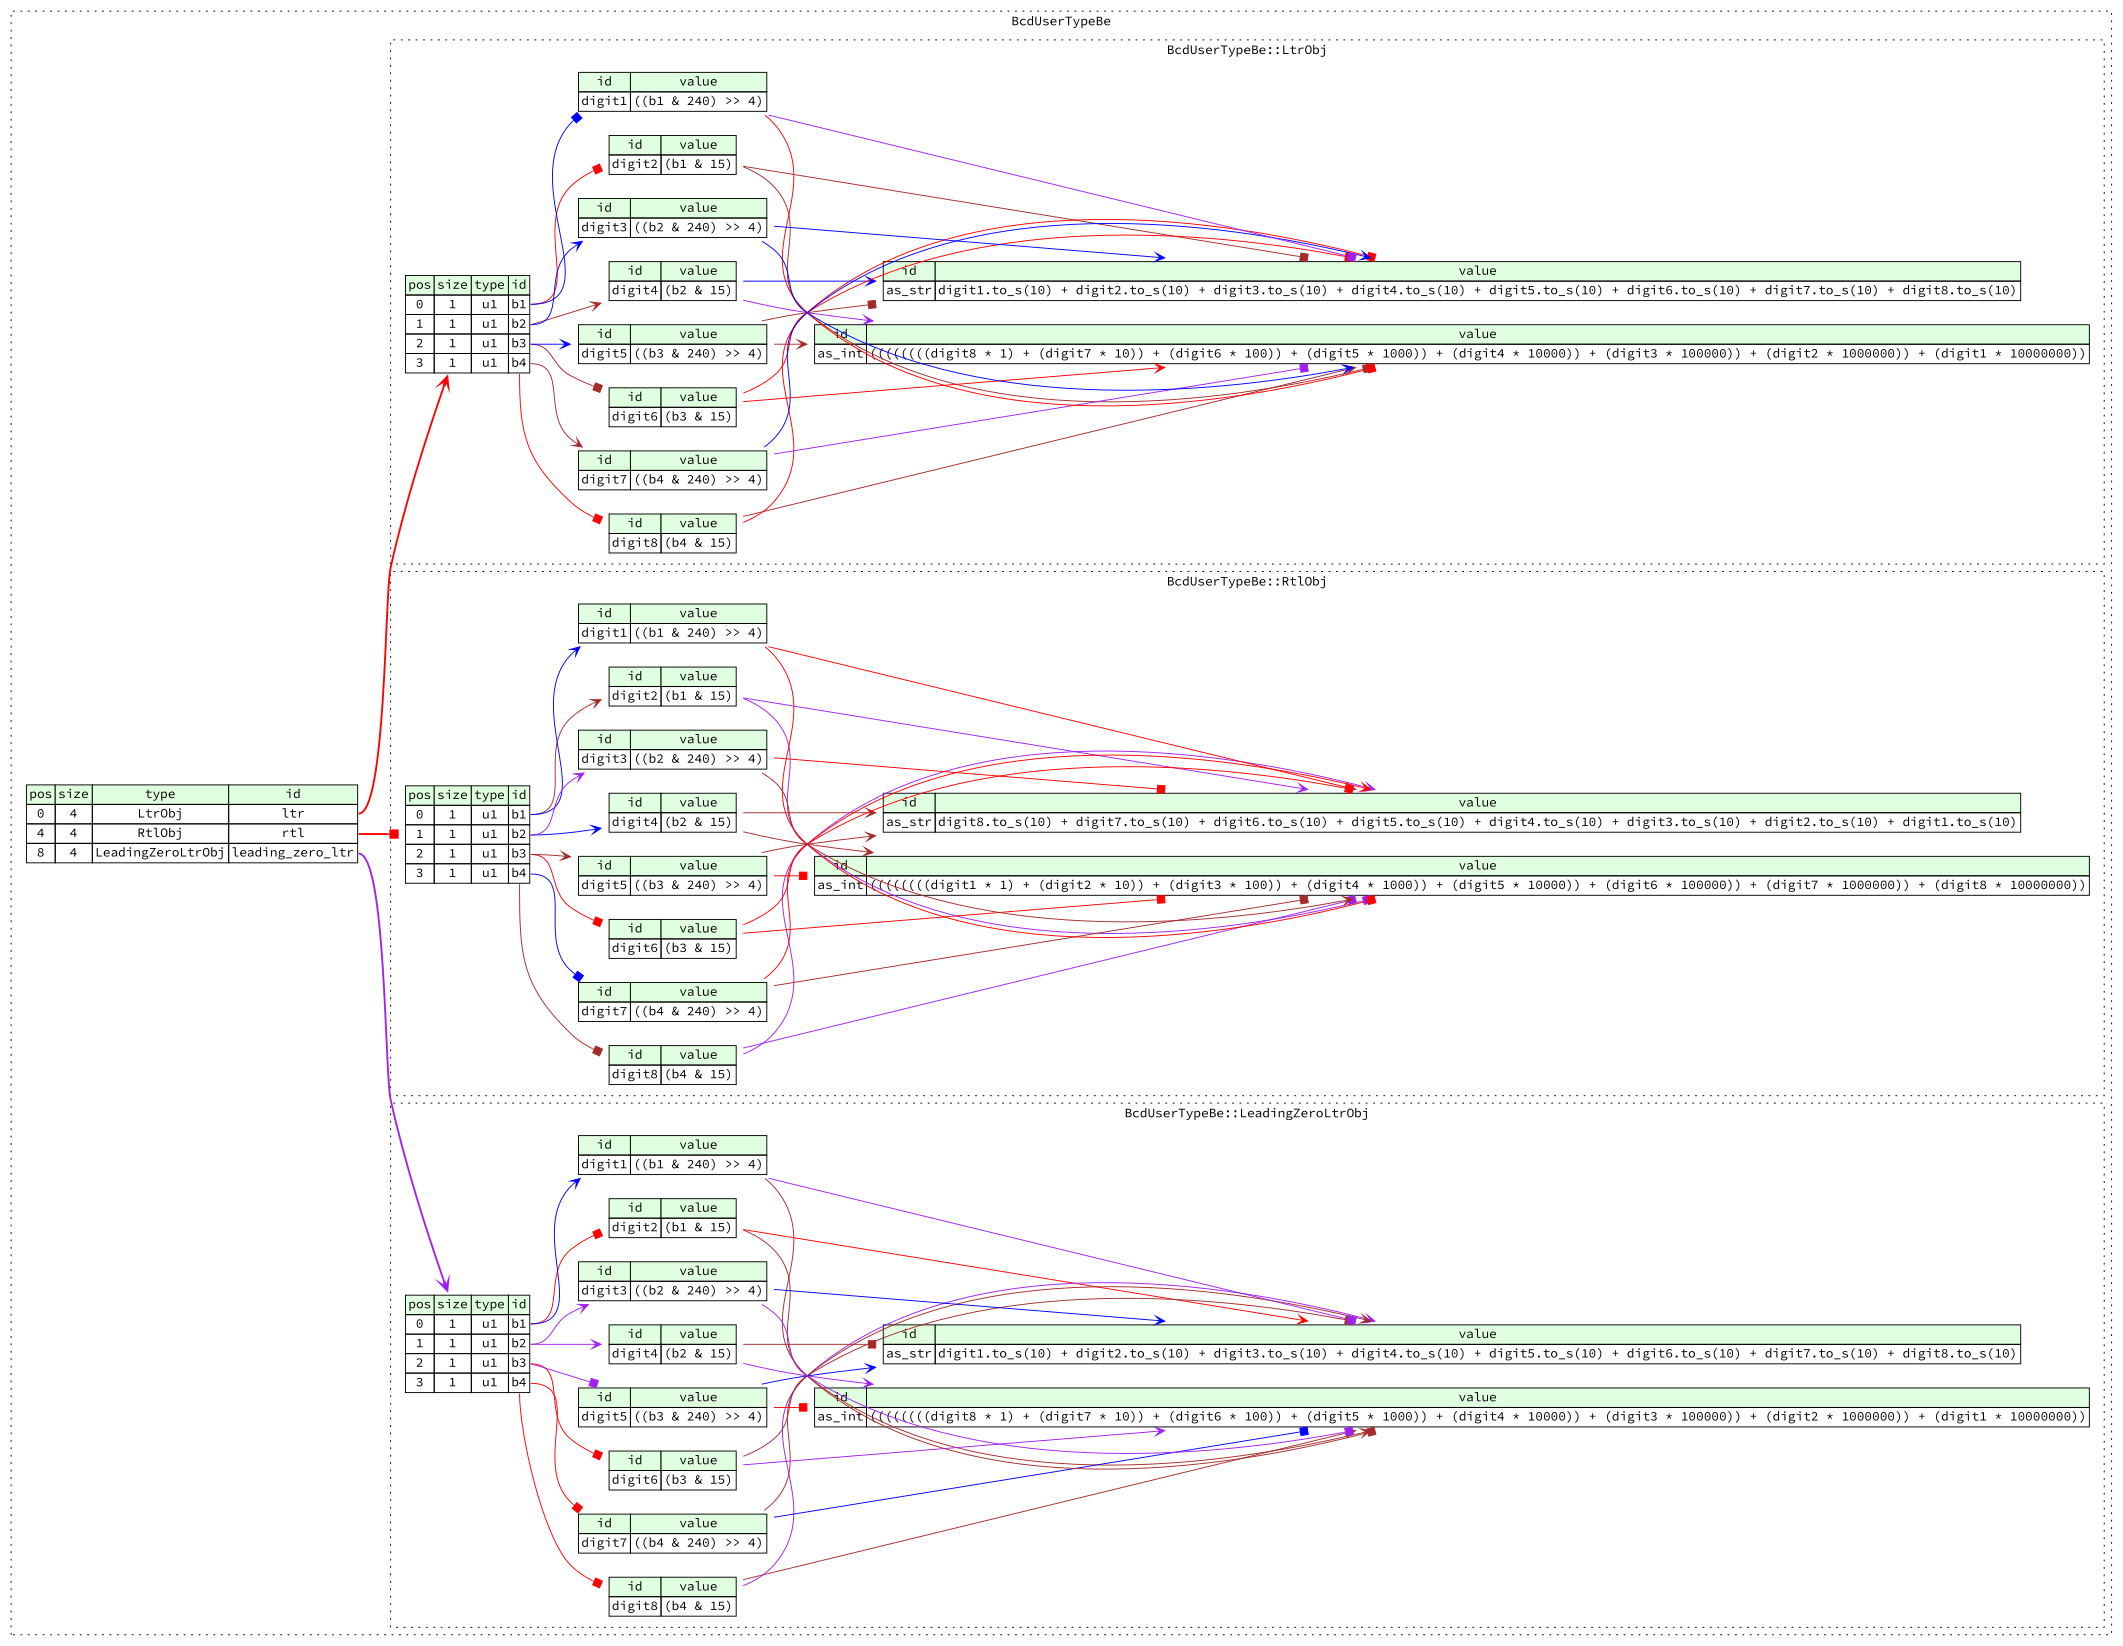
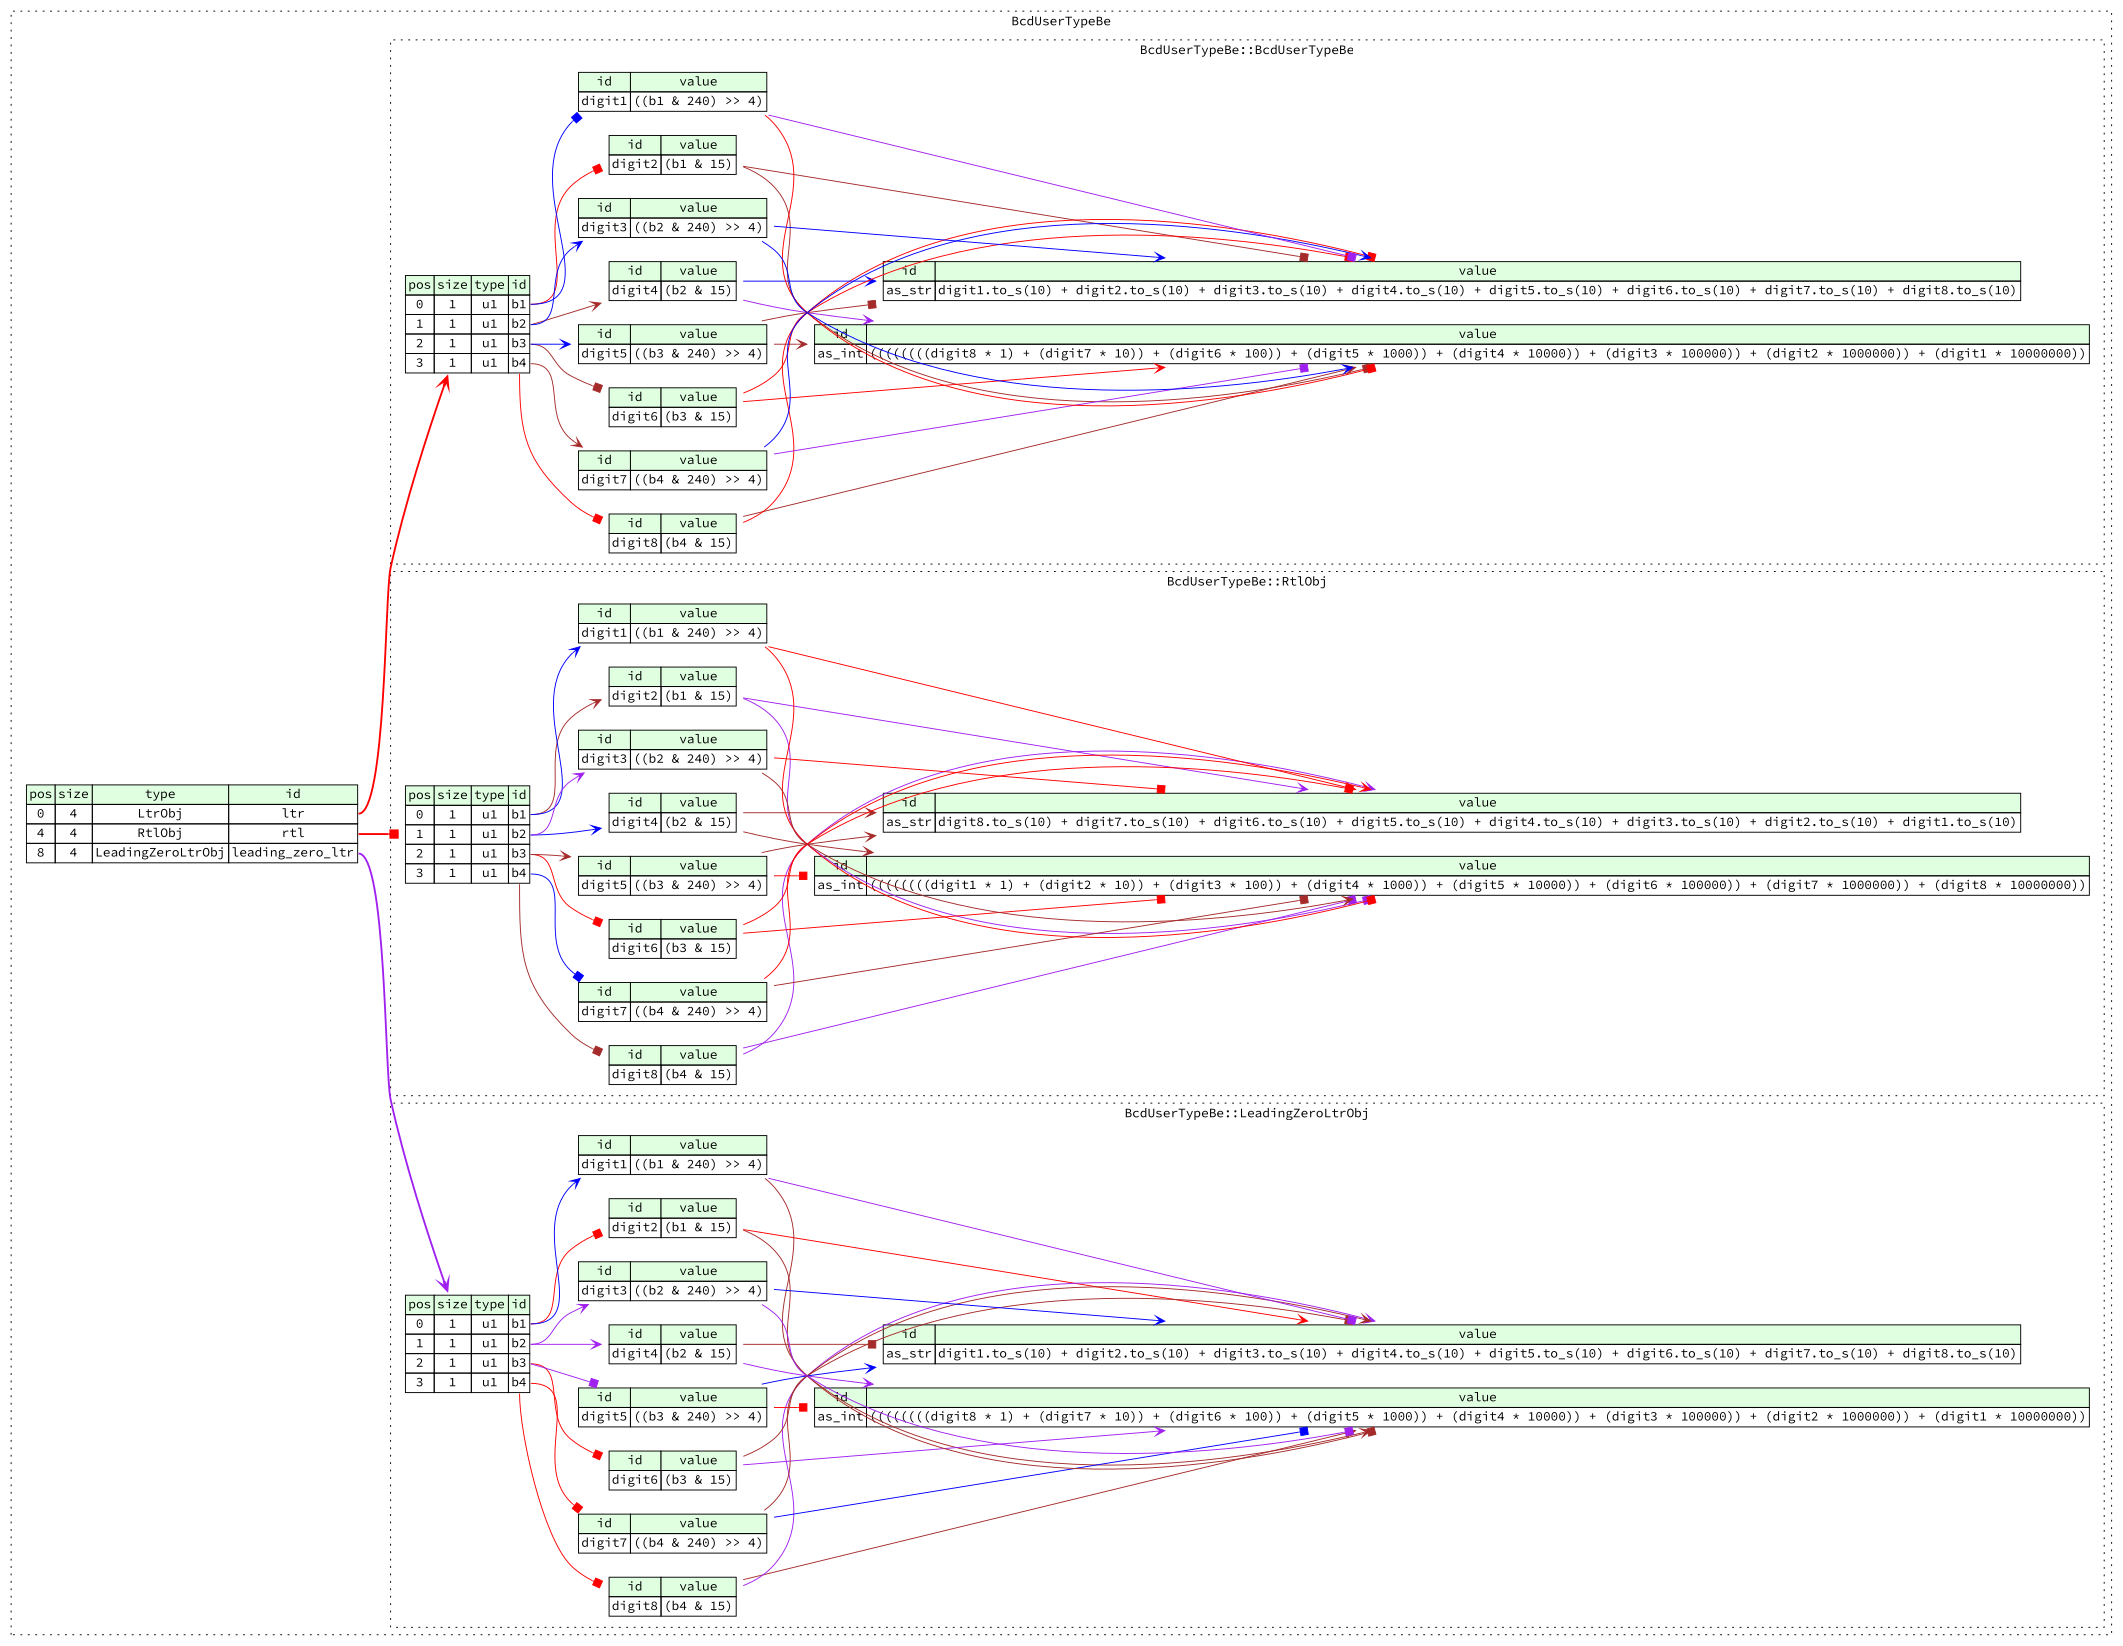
(1247, 51) -> (1247, 51)
